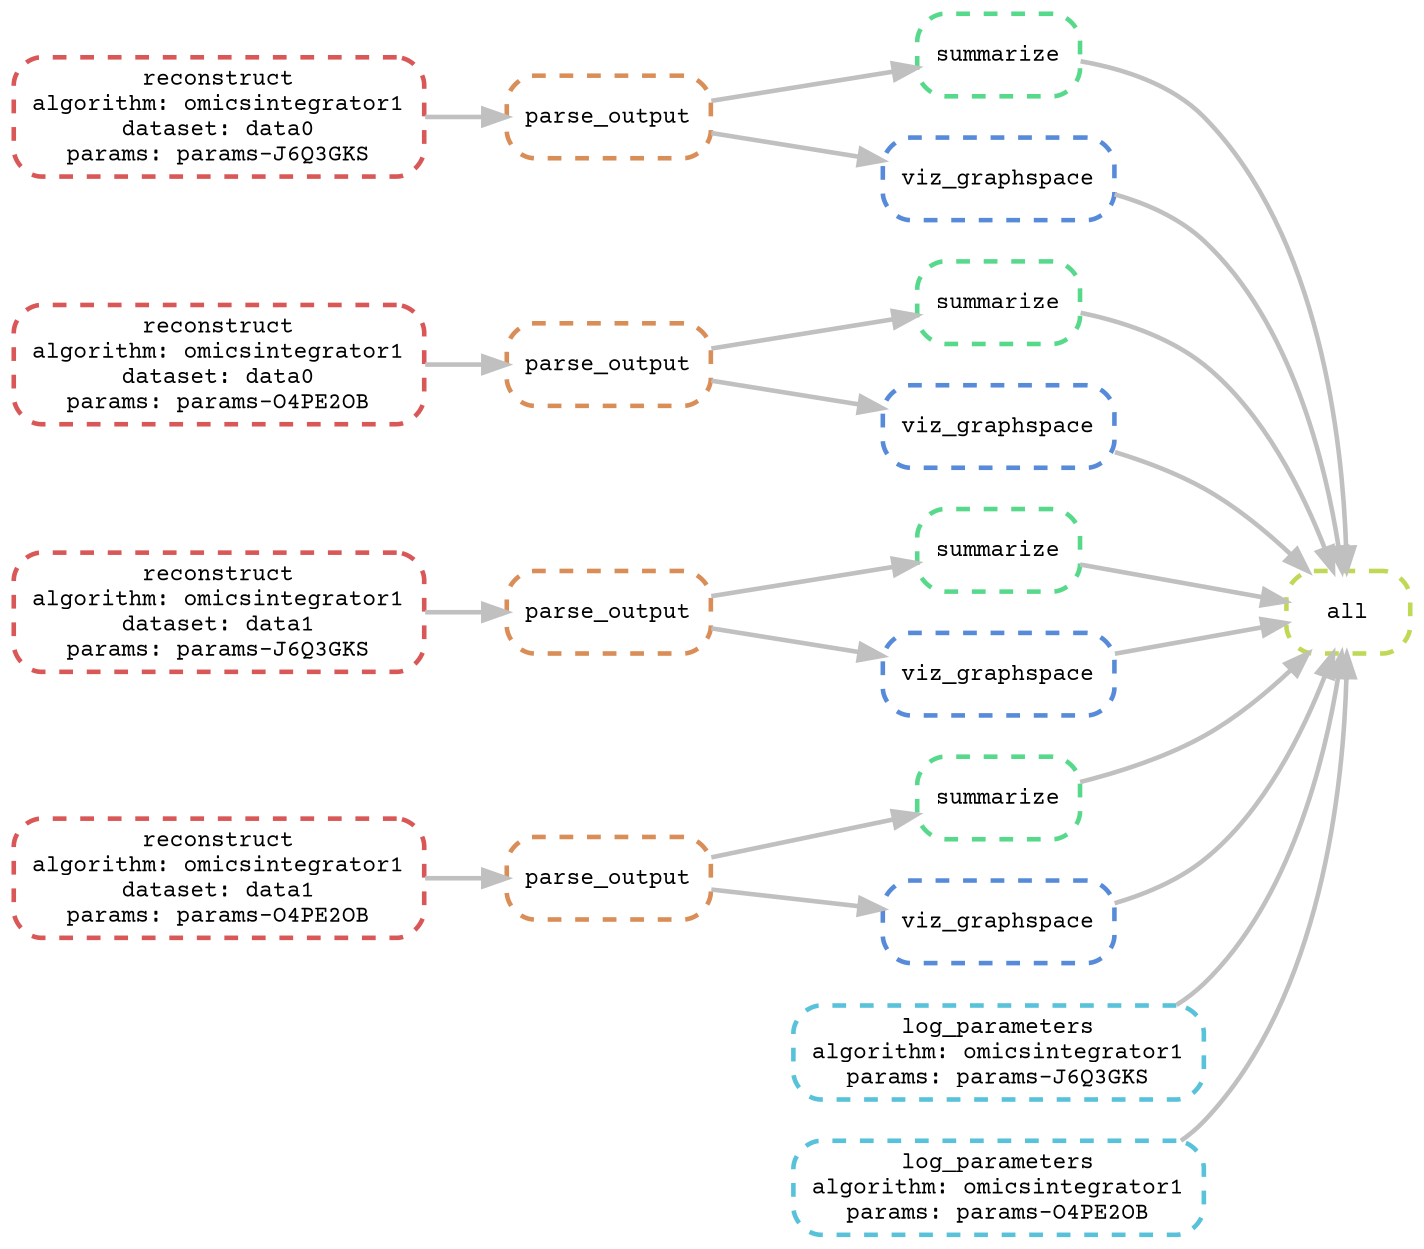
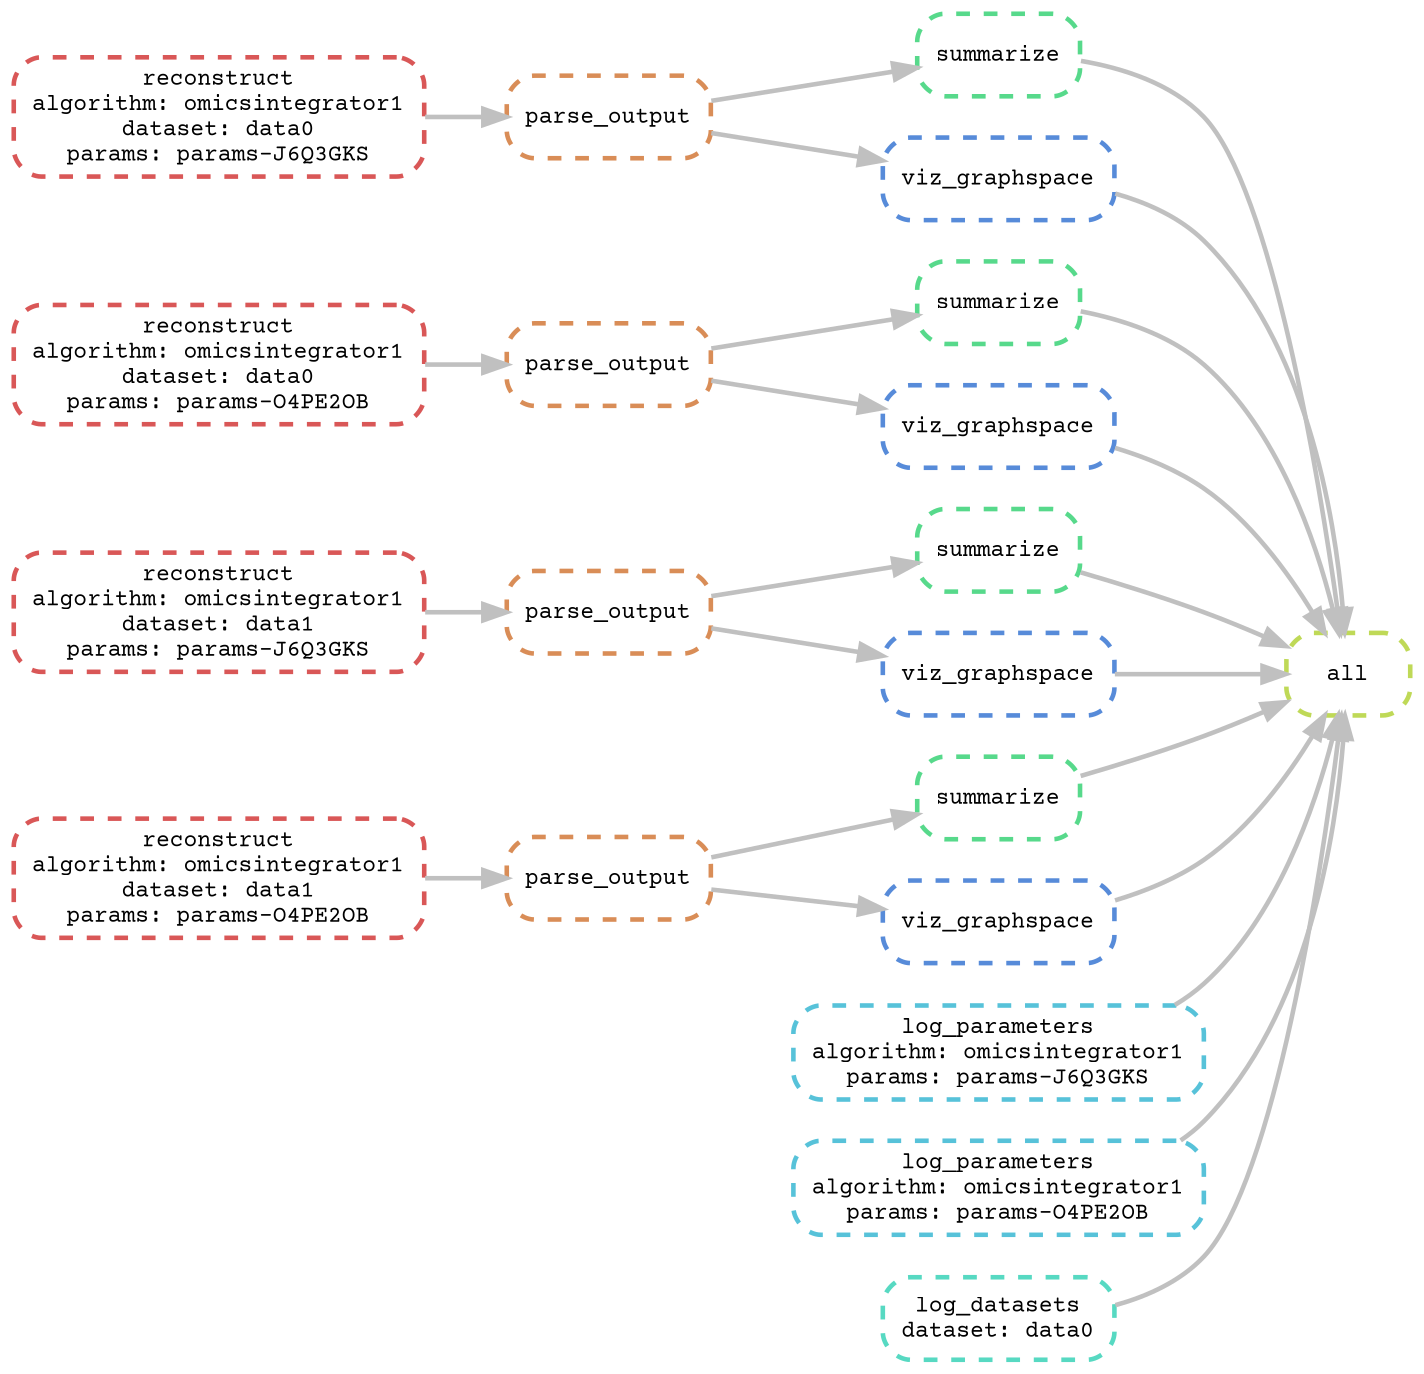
none -> (999, 1319)
